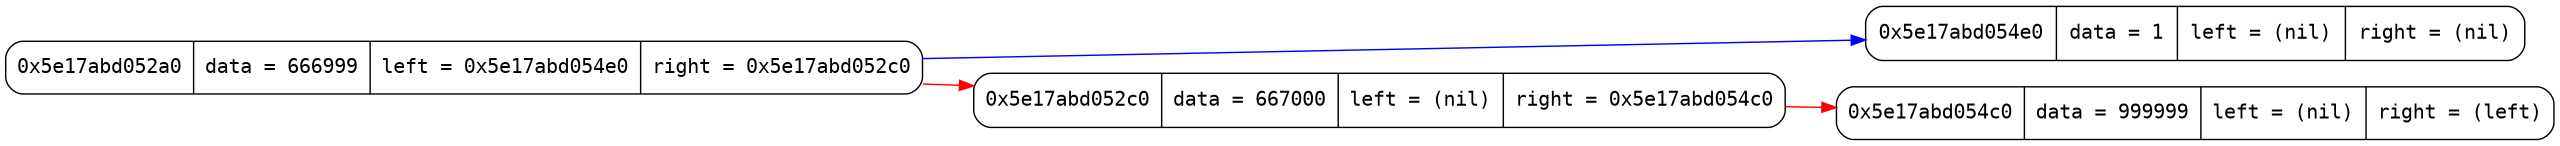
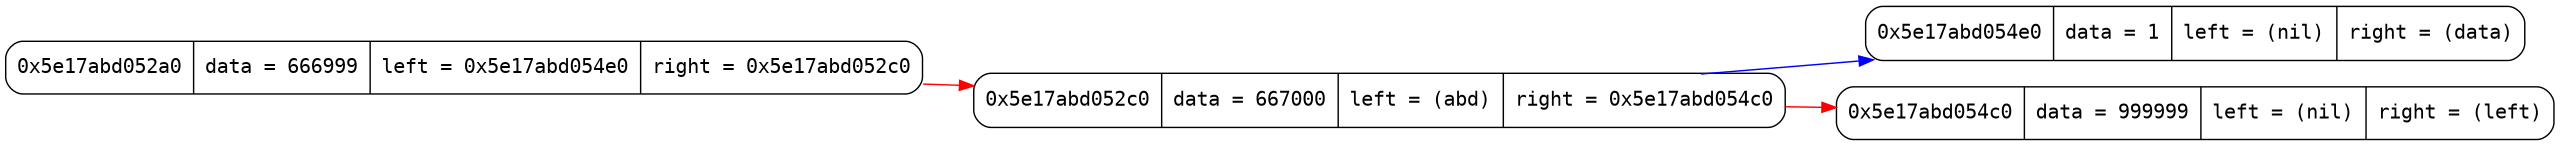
(2435, 33) -> (2431, 33)
(1387, 49) -> (1780, 68)
(1421, 100) -> (1421, 100)
